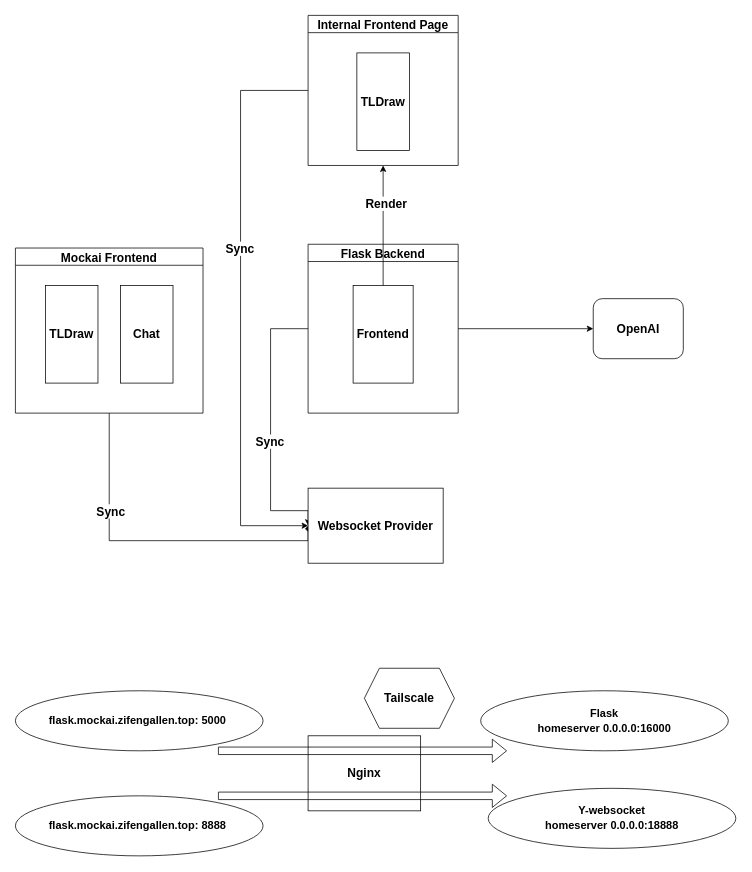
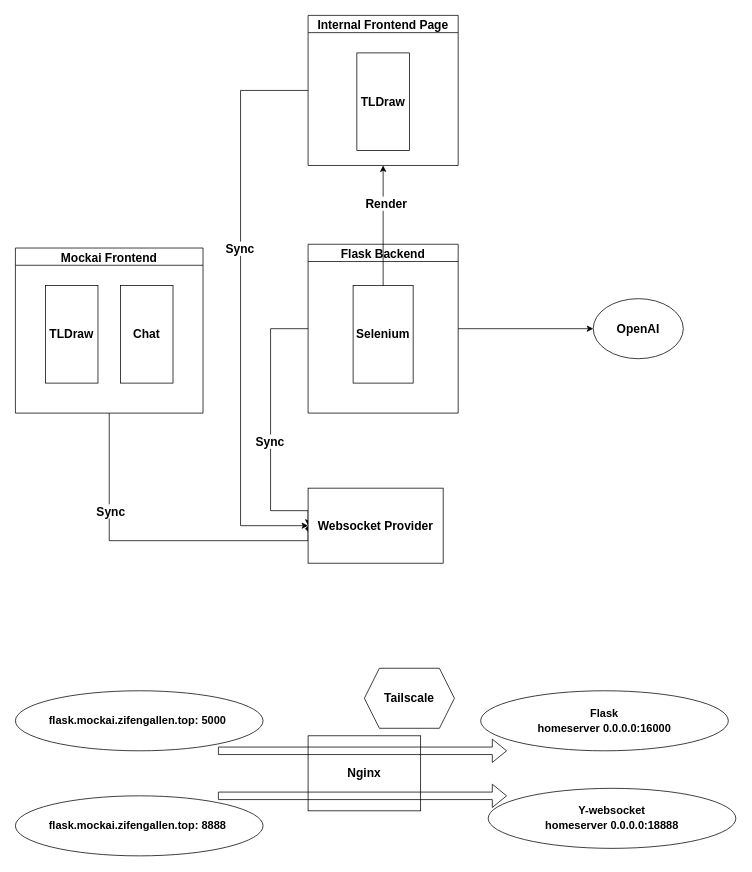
(638, 329) -> (638, 329)
(383, 334) -> (383, 334)
